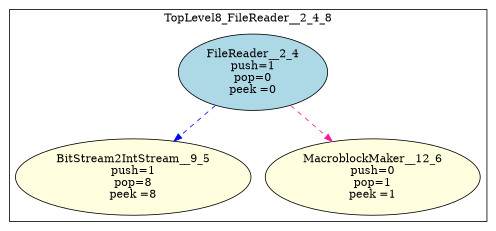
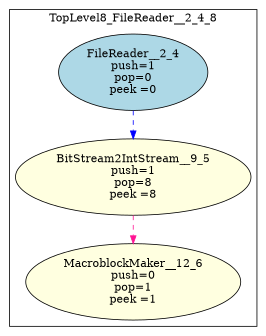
(308, 121) -> (133, 225)
